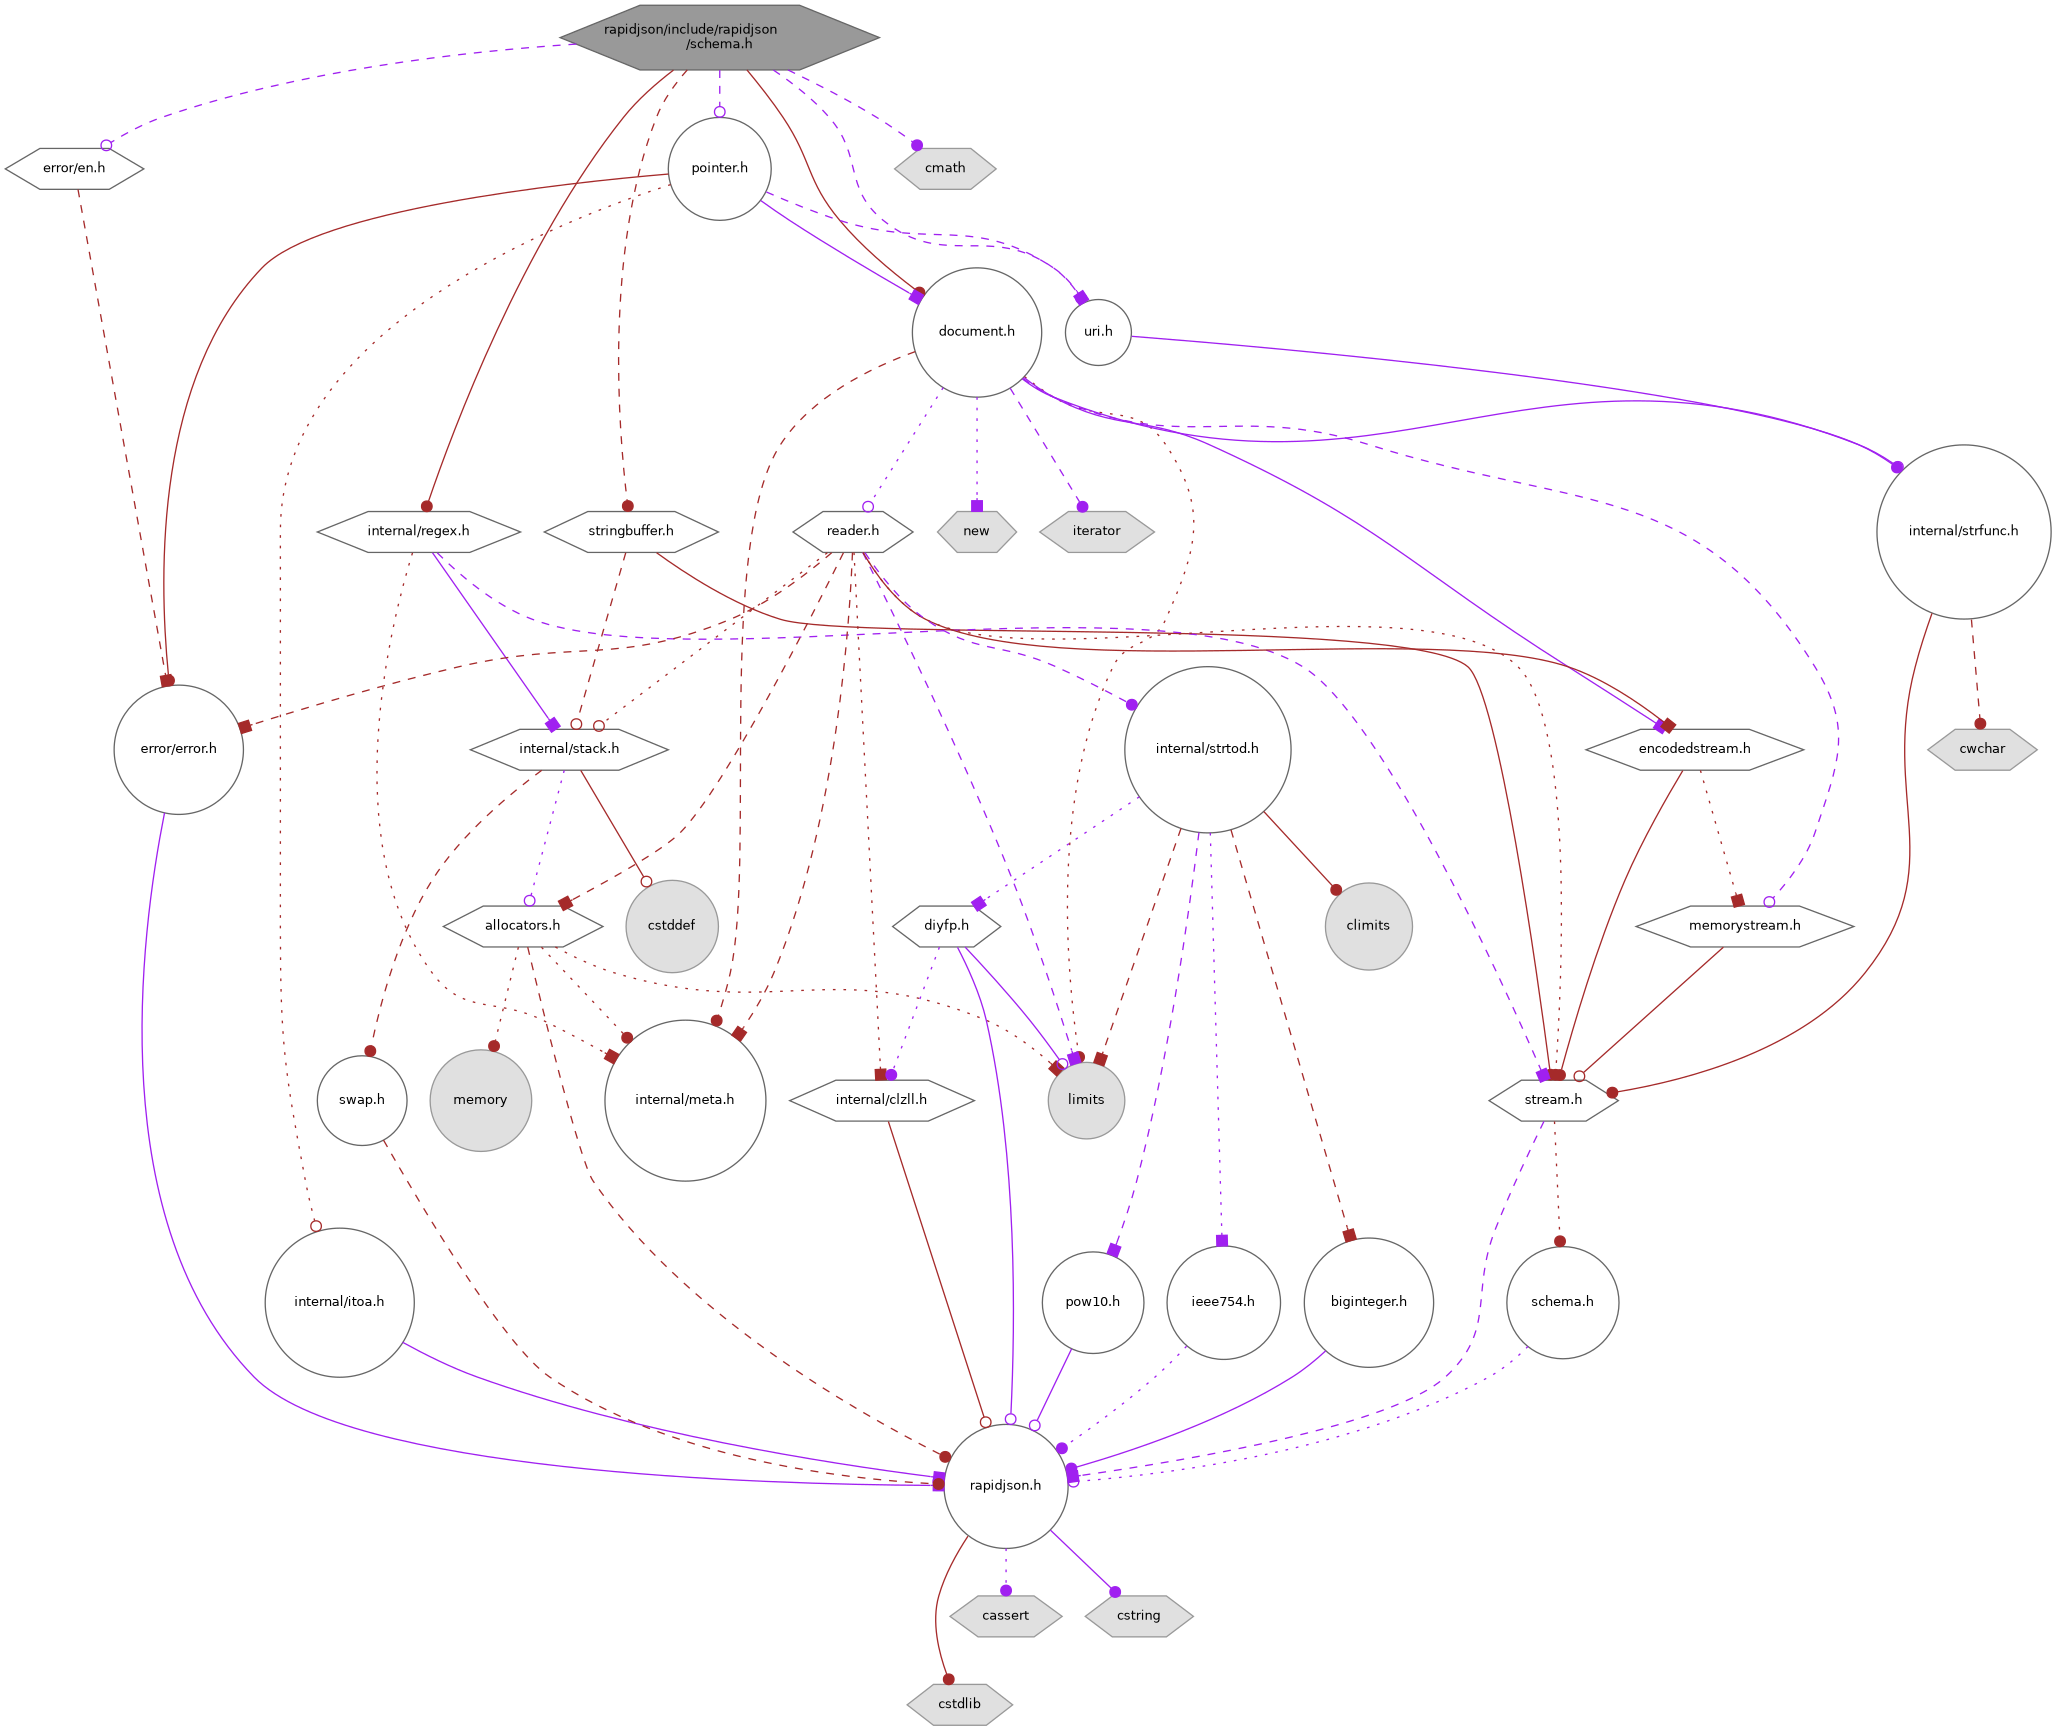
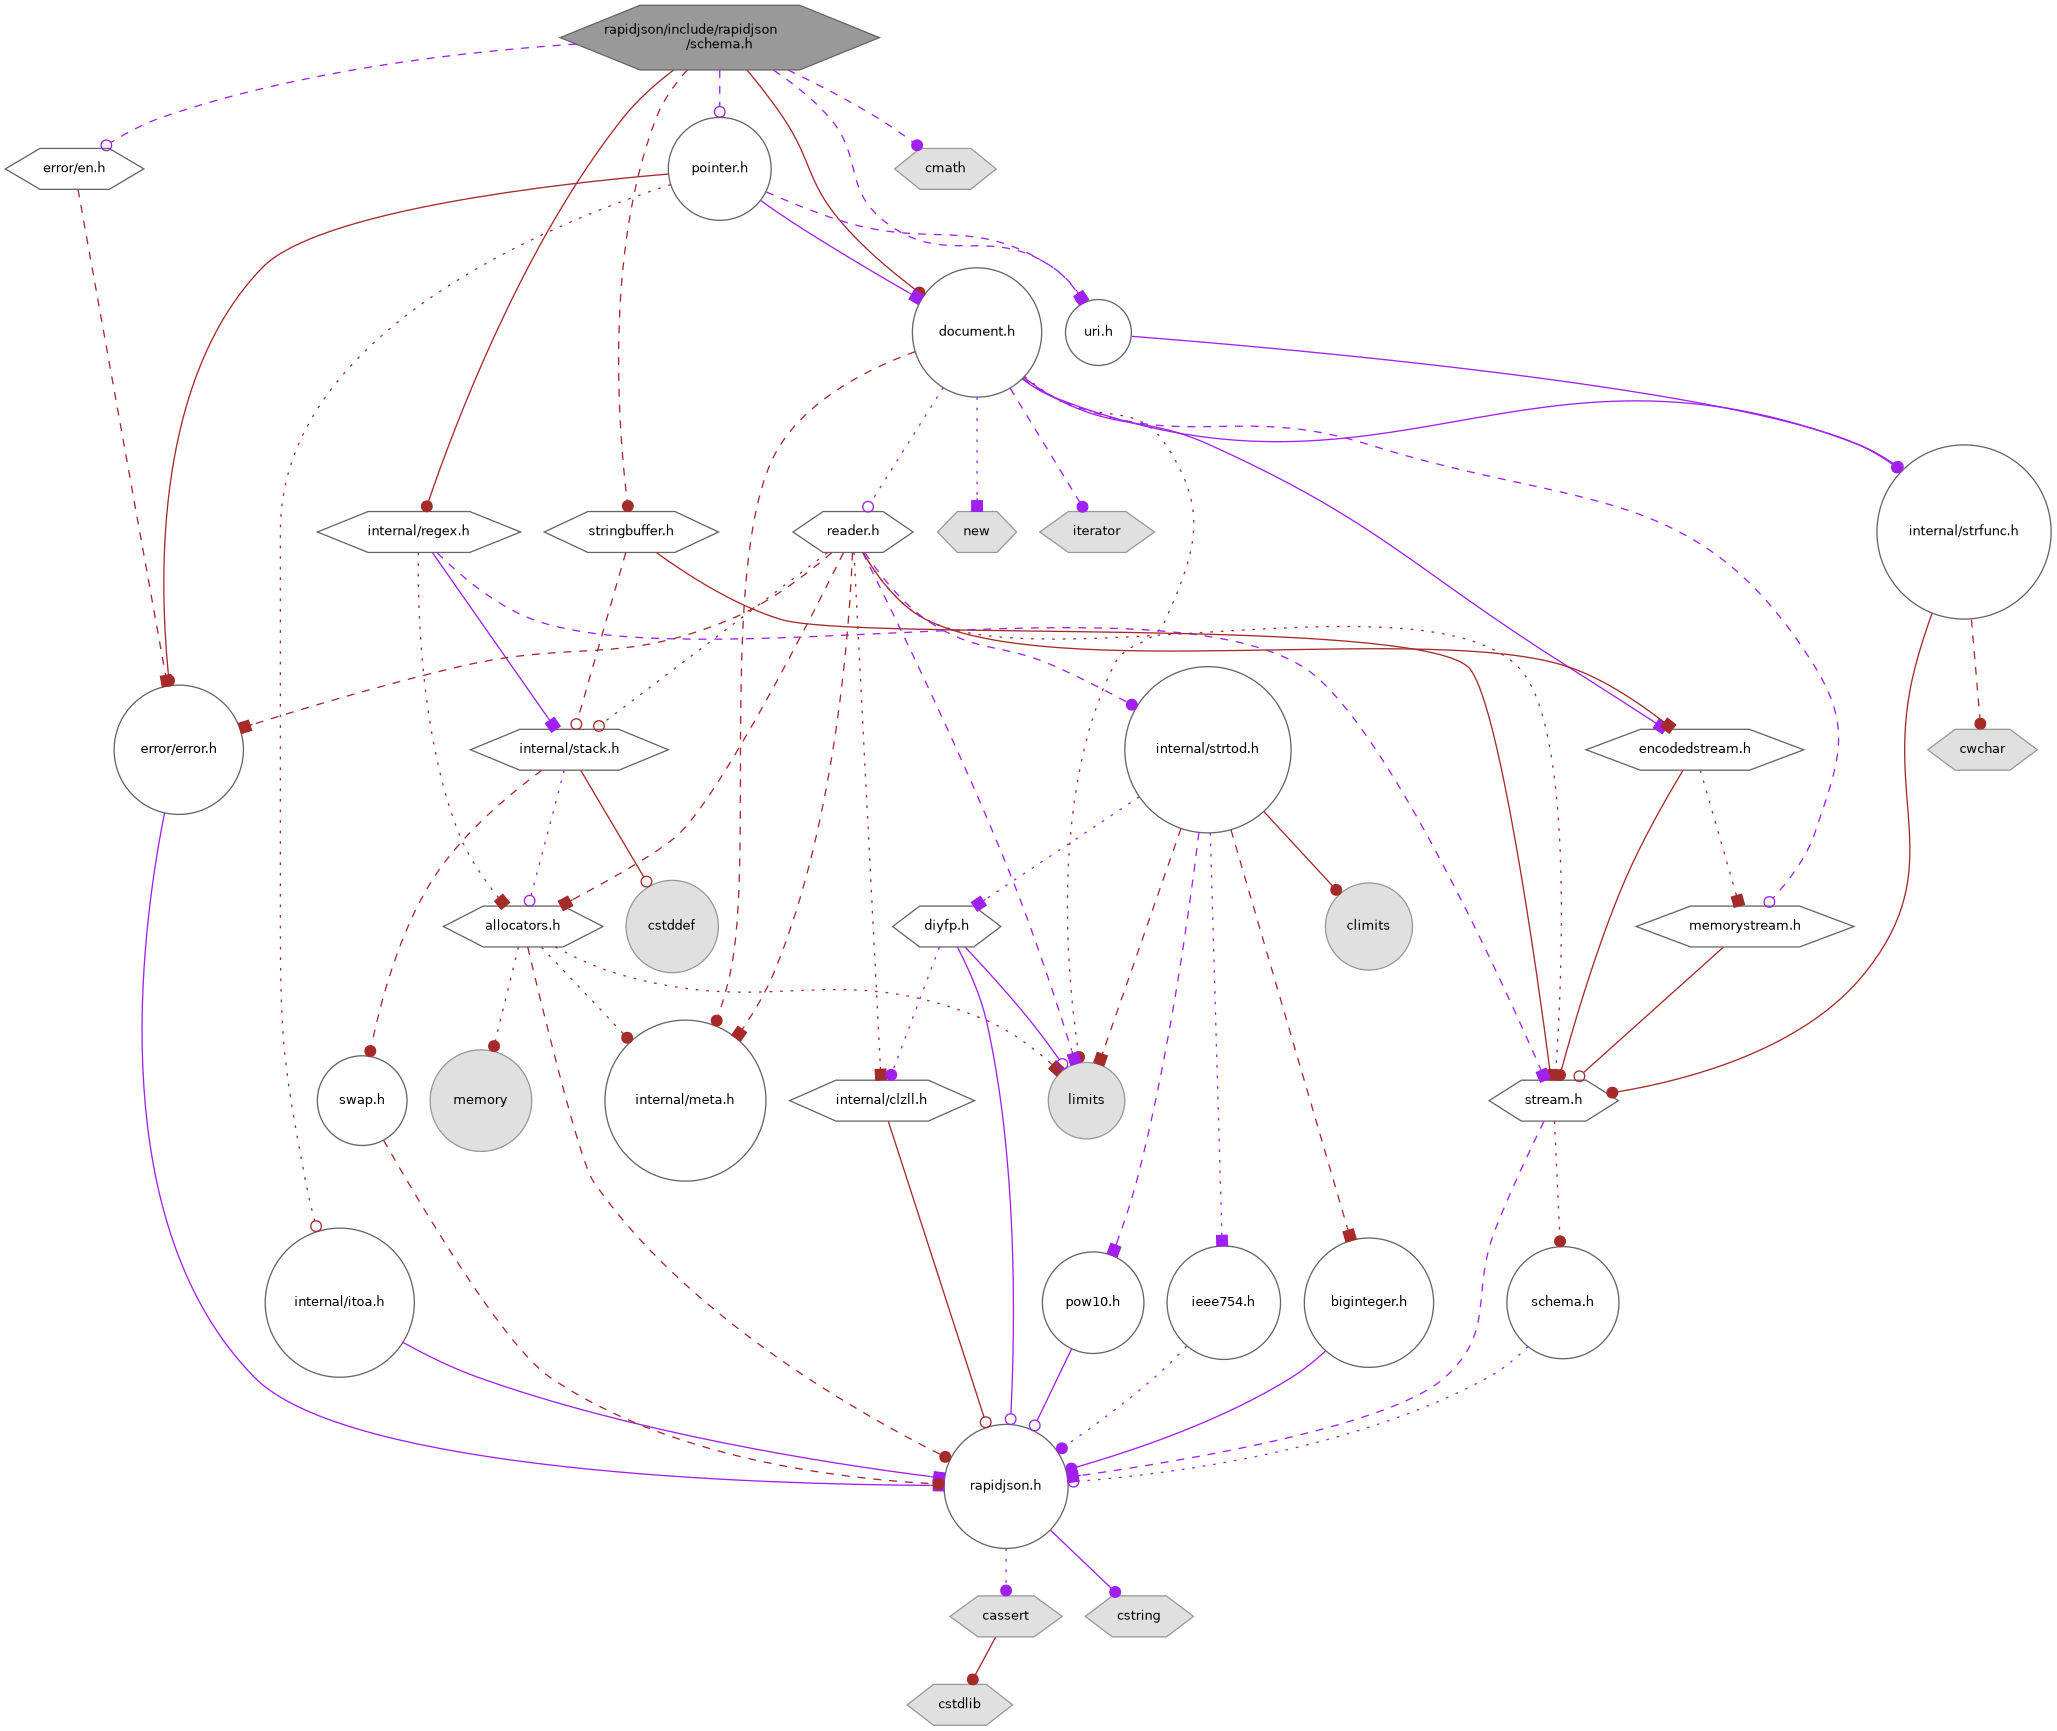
(386, 863) -> (432, 731)
(937, 1602) -> (985, 1656)
